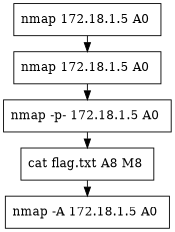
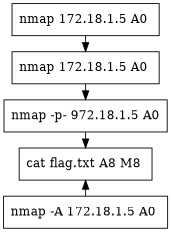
(87, 116) -> (86, 116)
(87, 184) -> (86, 193)
